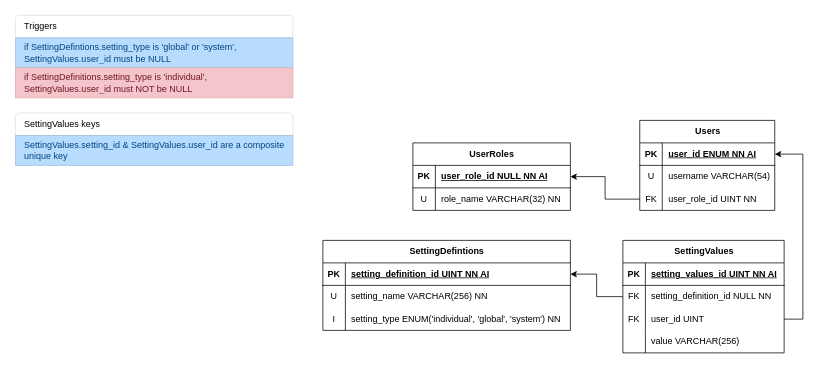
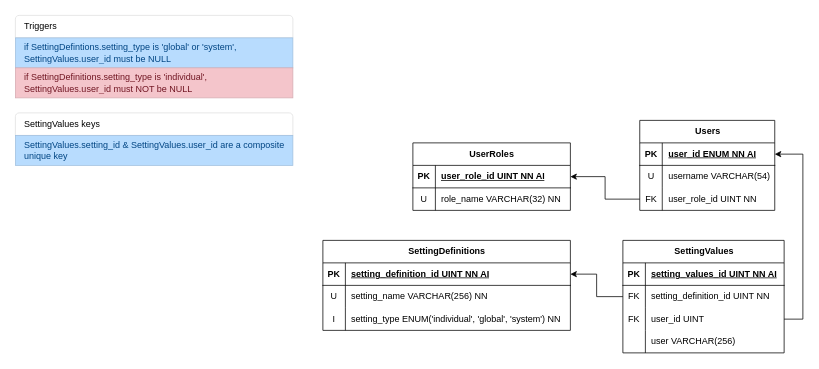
(493, 177) -> (493, 177)
(447, 252) -> (447, 252)
(716, 297) -> (716, 297)
(694, 342) -> (693, 342)
